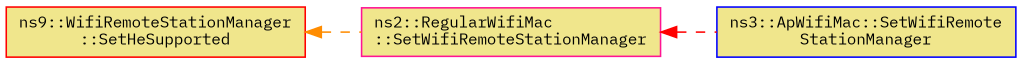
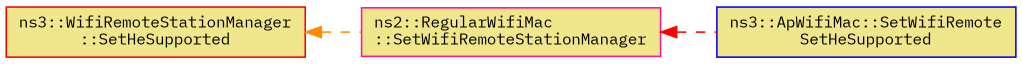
(156, 32) -> (156, 32)
(866, 32) -> (866, 32)
